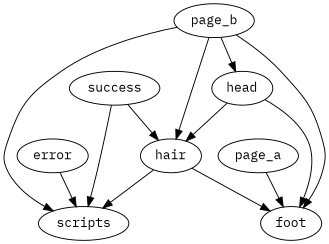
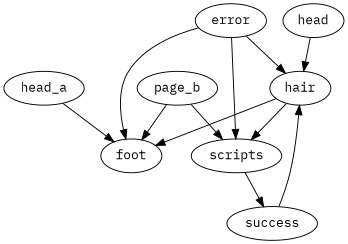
(226, 50) -> none
(194, 84) -> (262, 51)
(308, 140) -> (136, 62)
(102, 151) -> (252, 185)
(258, 156) -> (44, 88)
